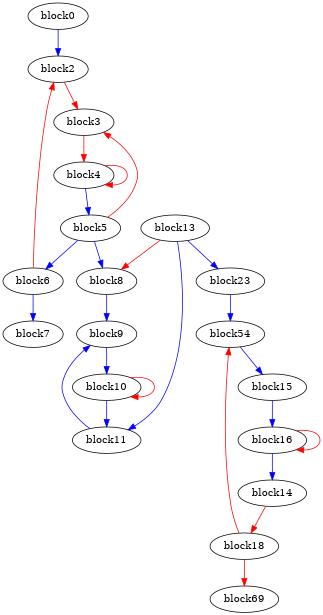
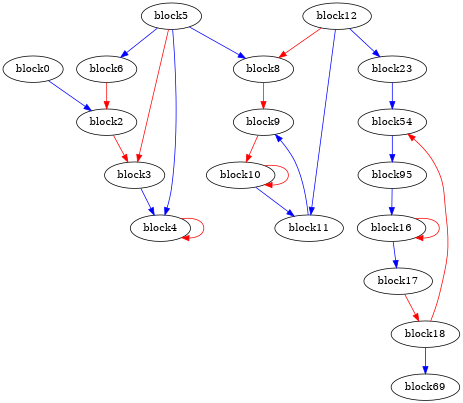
(84, 145) -> (146, 198)
(87, 198) -> (176, 119)
(175, 228) -> (337, 16)
(107, 304) -> (263, 92)
(33, 334) -> none
(107, 357) -> (254, 145)
(272, 387) -> (392, 175)
(272, 493) -> (398, 281)
(244, 569) -> (425, 357)
